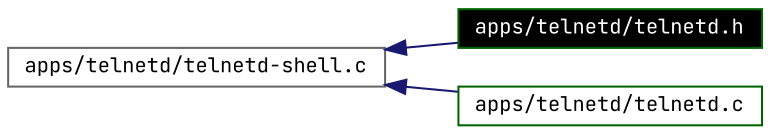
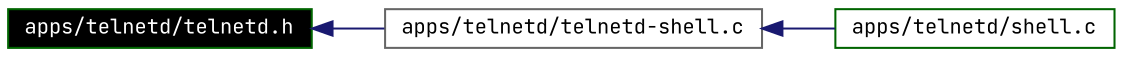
(432, 45) -> (359, 29)
(610, 106) -> (975, 29)
